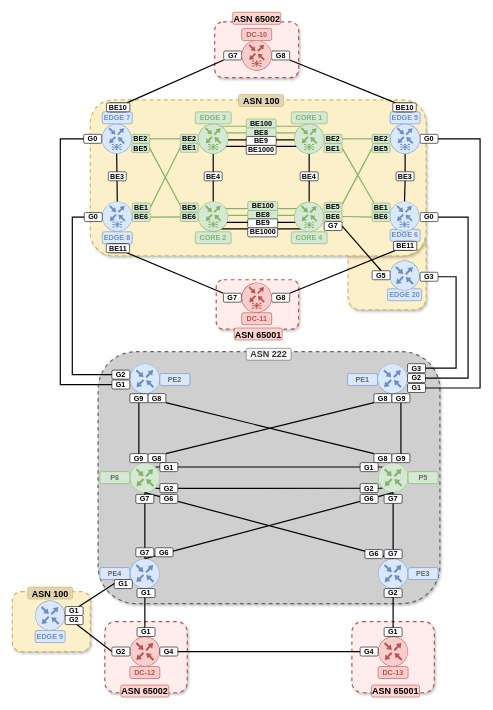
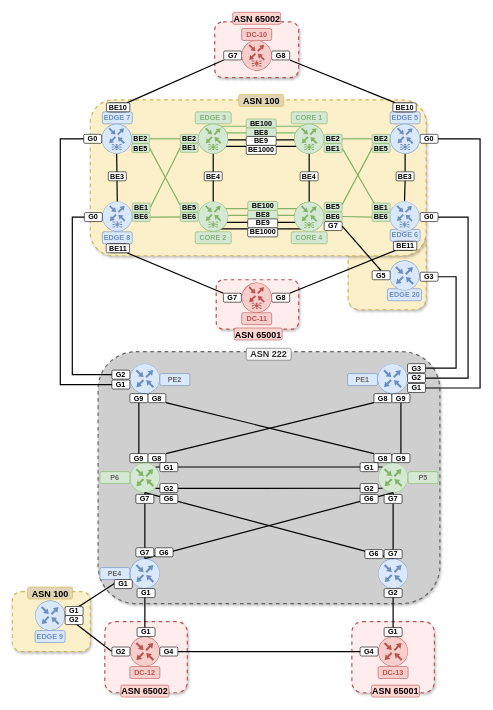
(423, 574) -> none
